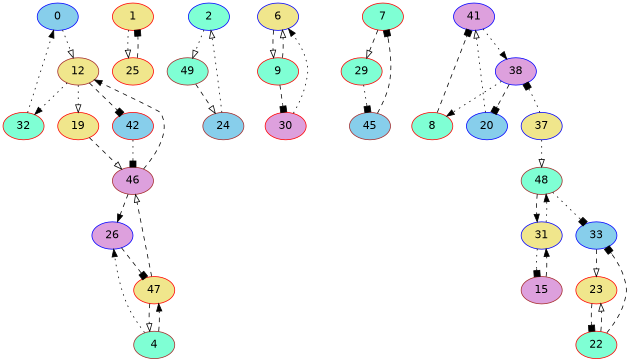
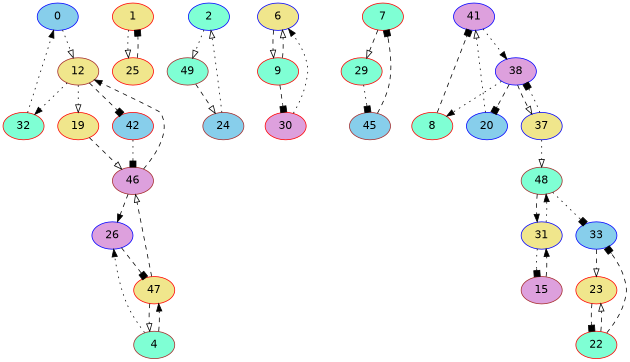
none -> (523, 96)
